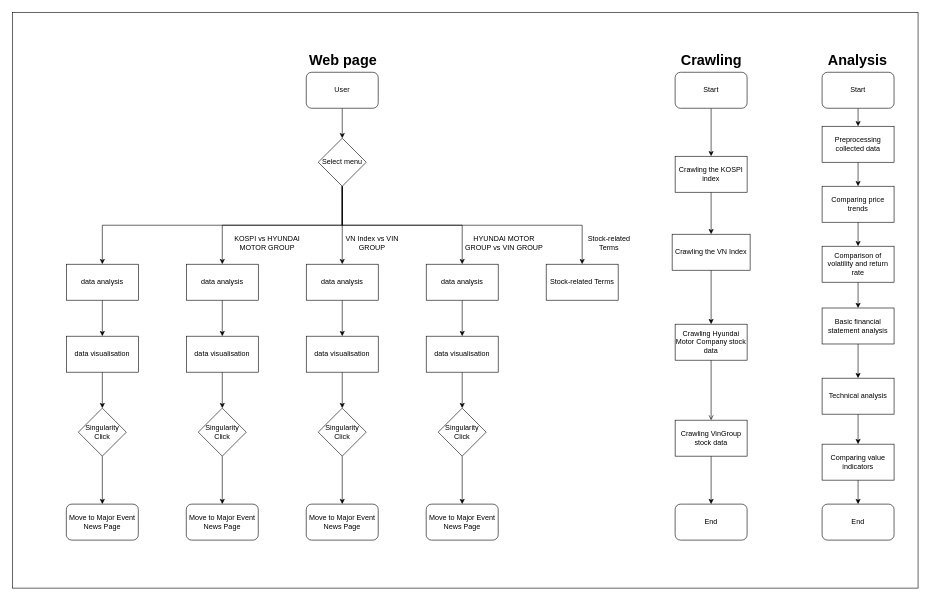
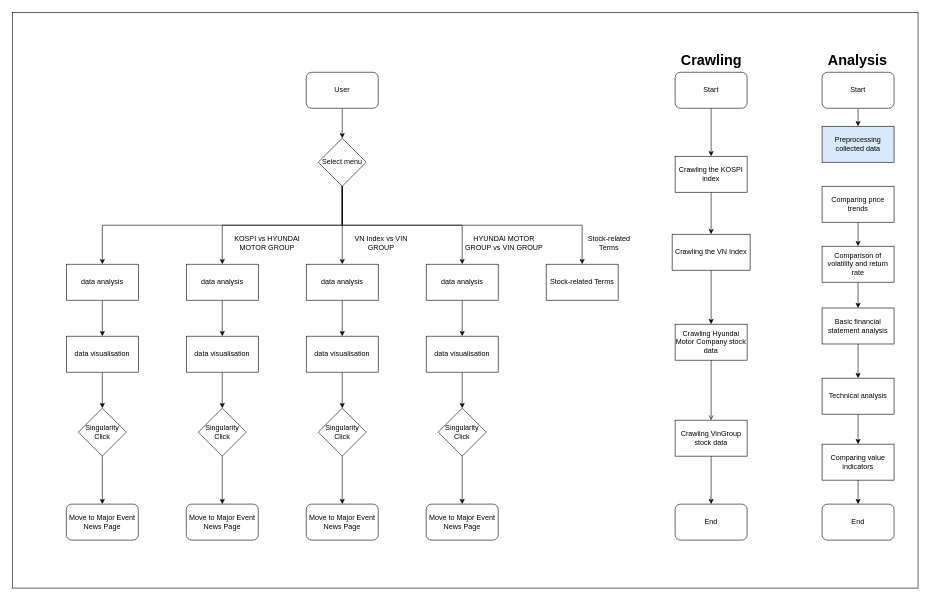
(345, 60) -> none
(858, 144) -> (858, 144)
(858, 180) -> none
(372, 243) -> (381, 243)
